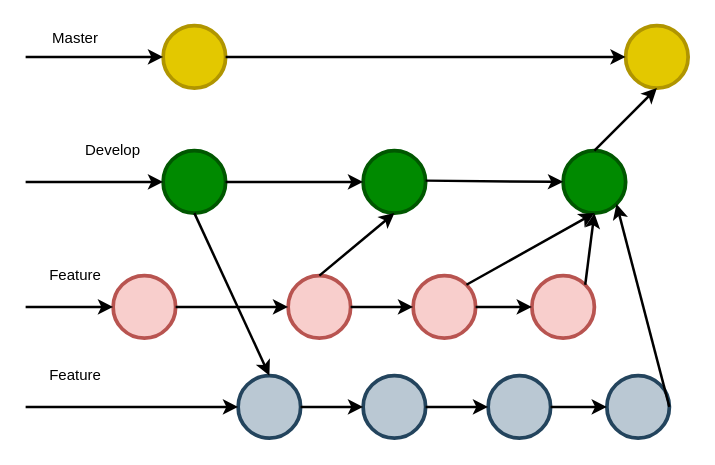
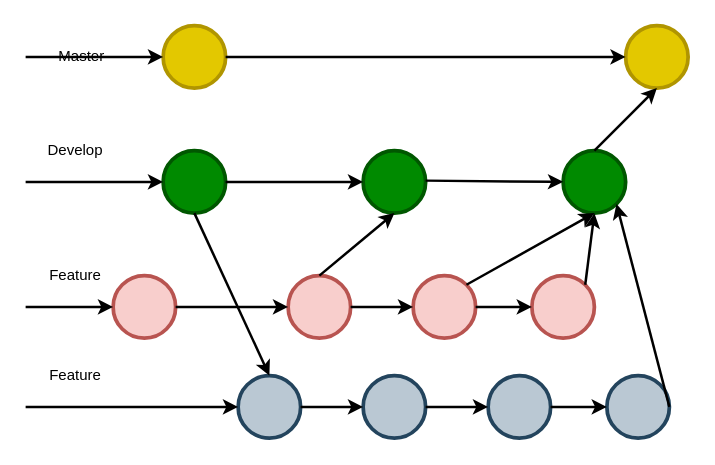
(76, 38) -> (82, 57)
(113, 151) -> (76, 151)
